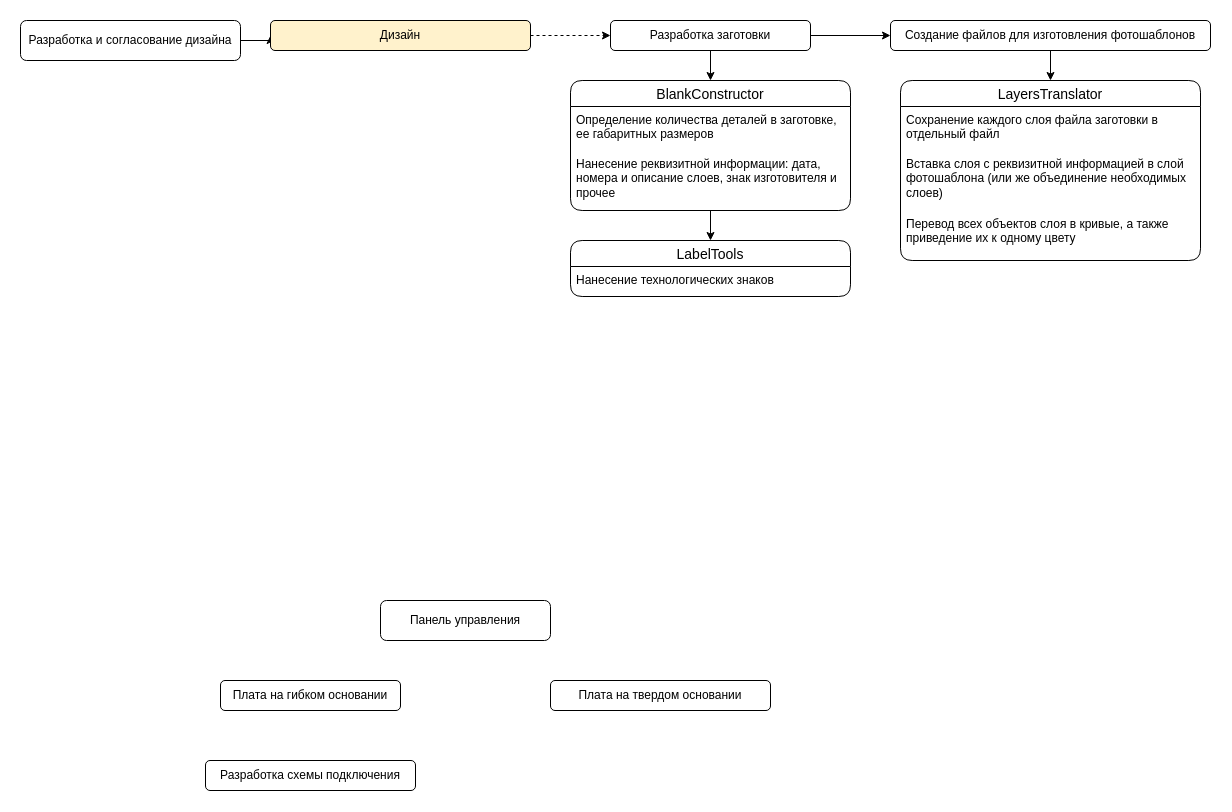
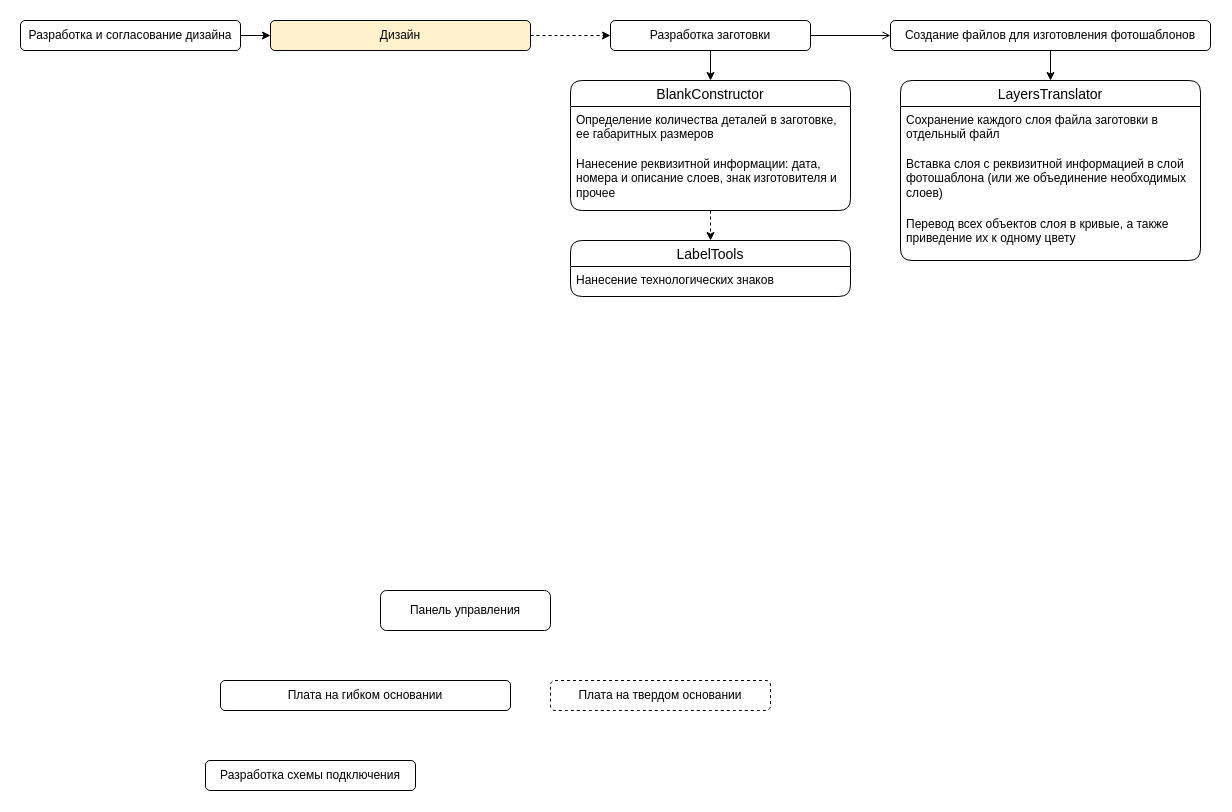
(882, 36) -> (883, 36)
(131, 41) -> (131, 36)
(711, 223) -> (711, 223)
(466, 621) -> (466, 611)
(311, 696) -> (366, 696)
(661, 696) -> (661, 696)
